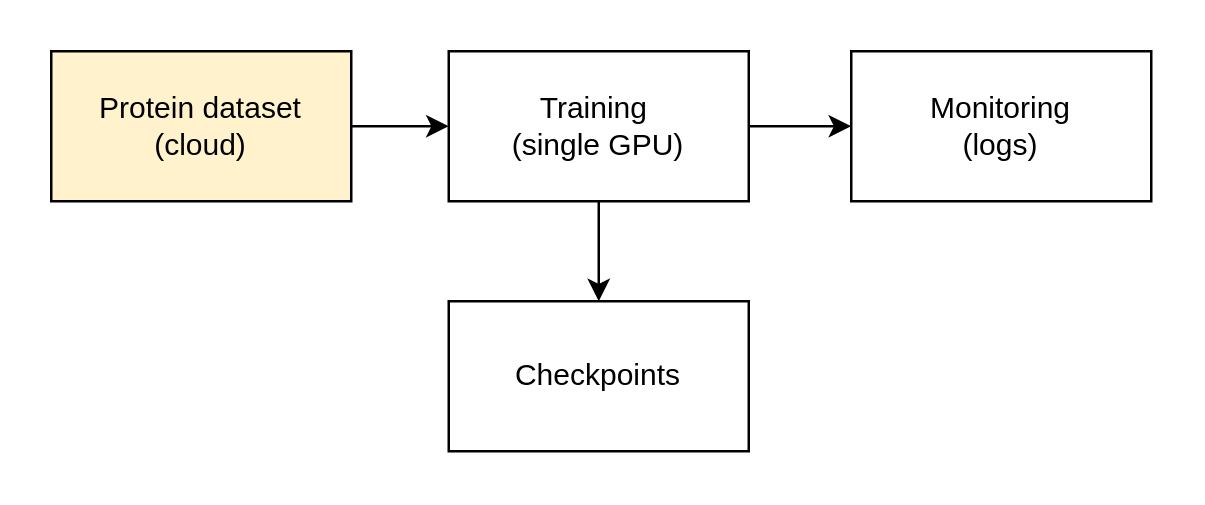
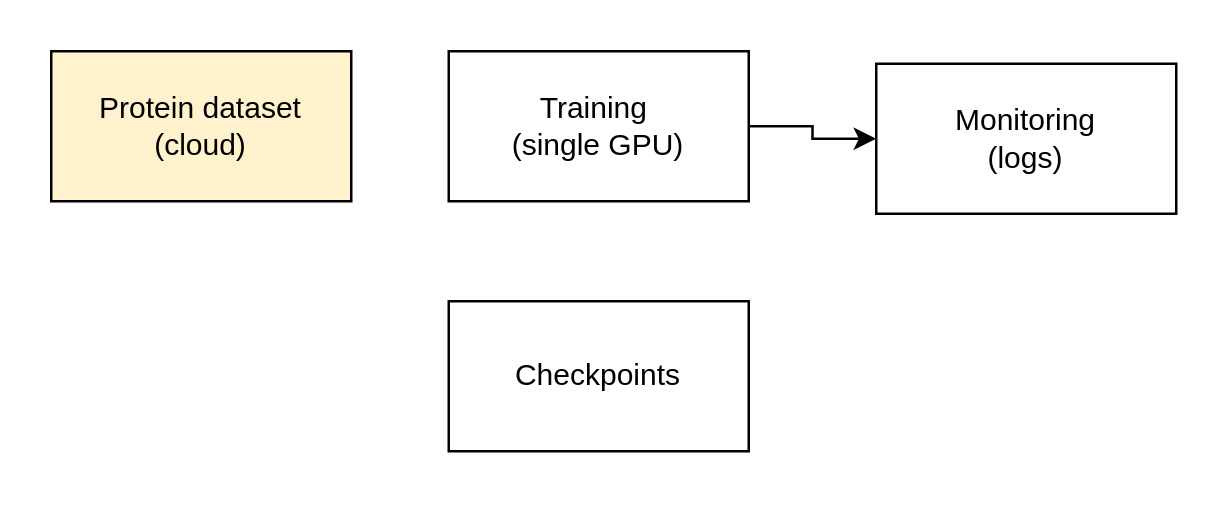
(394, 126) -> none
(1001, 126) -> (1026, 139)
(599, 243) -> none
